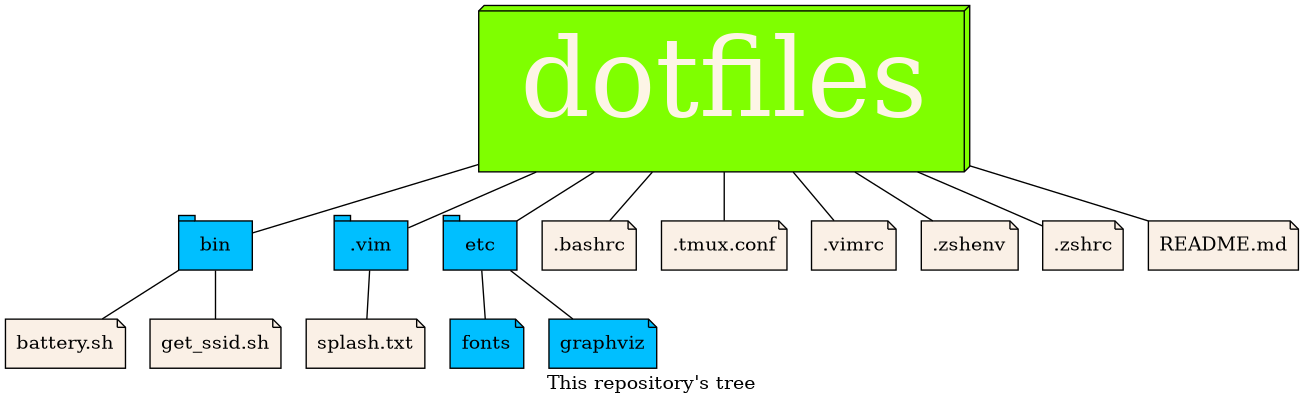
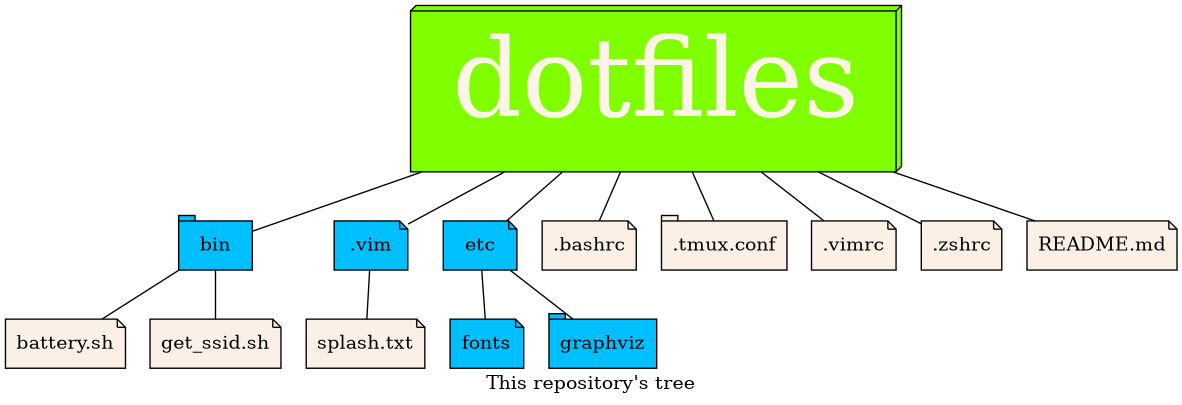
(371, 246) -> (371, 246)
(480, 246) -> (480, 246)
(724, 246) -> (724, 246)
(970, 246) -> none
(603, 344) -> (603, 344)
